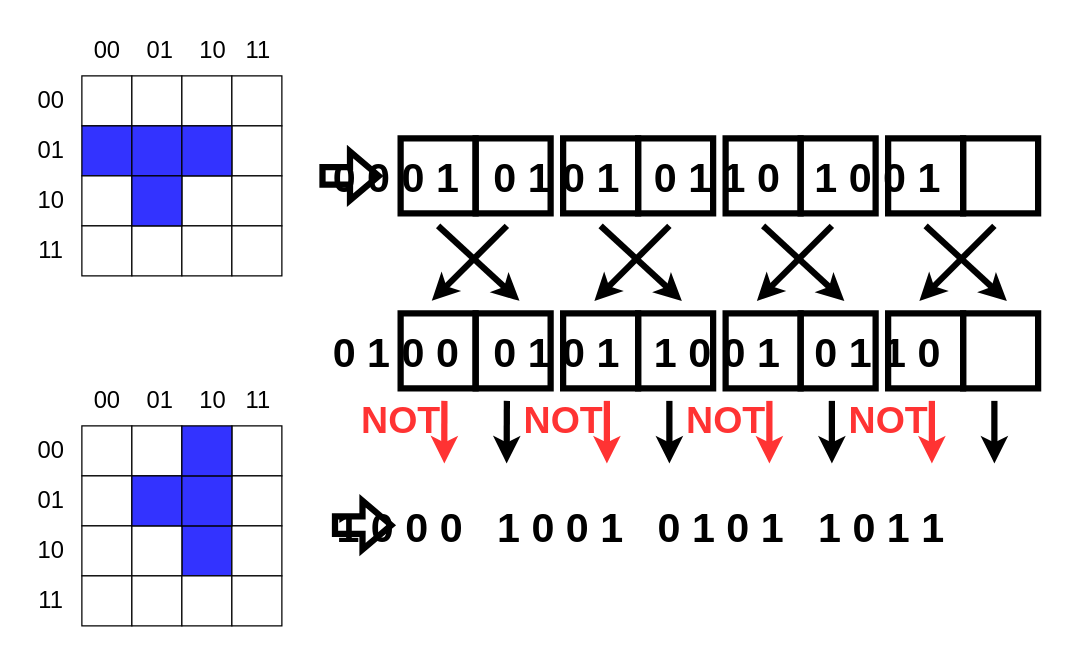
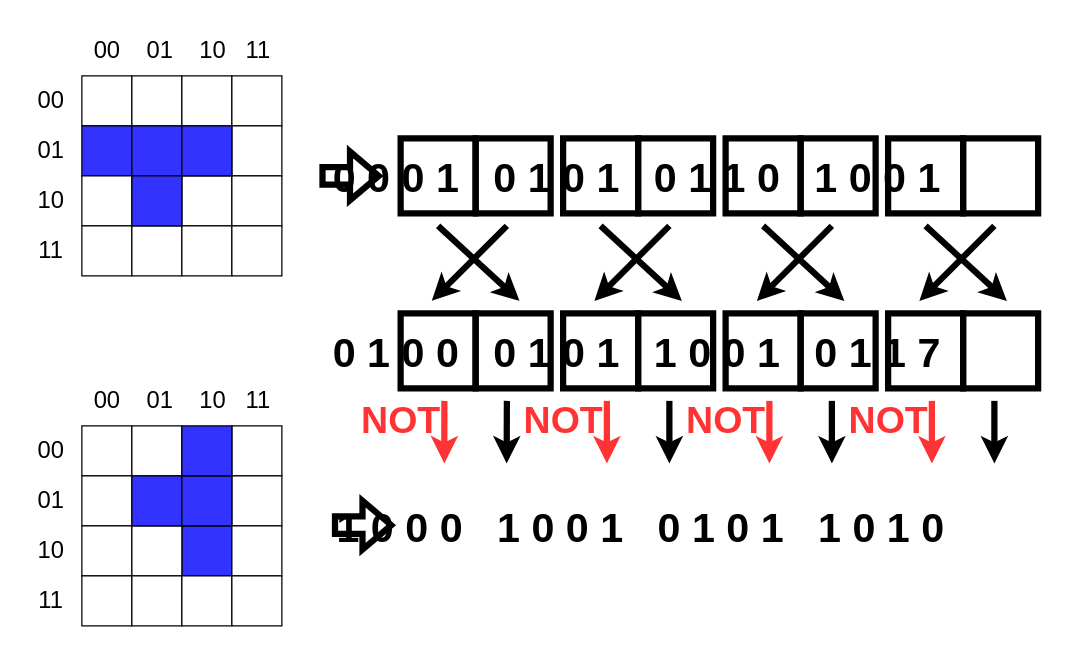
(444, 326) -> (444, 326)
(448, 501) -> (448, 501)
